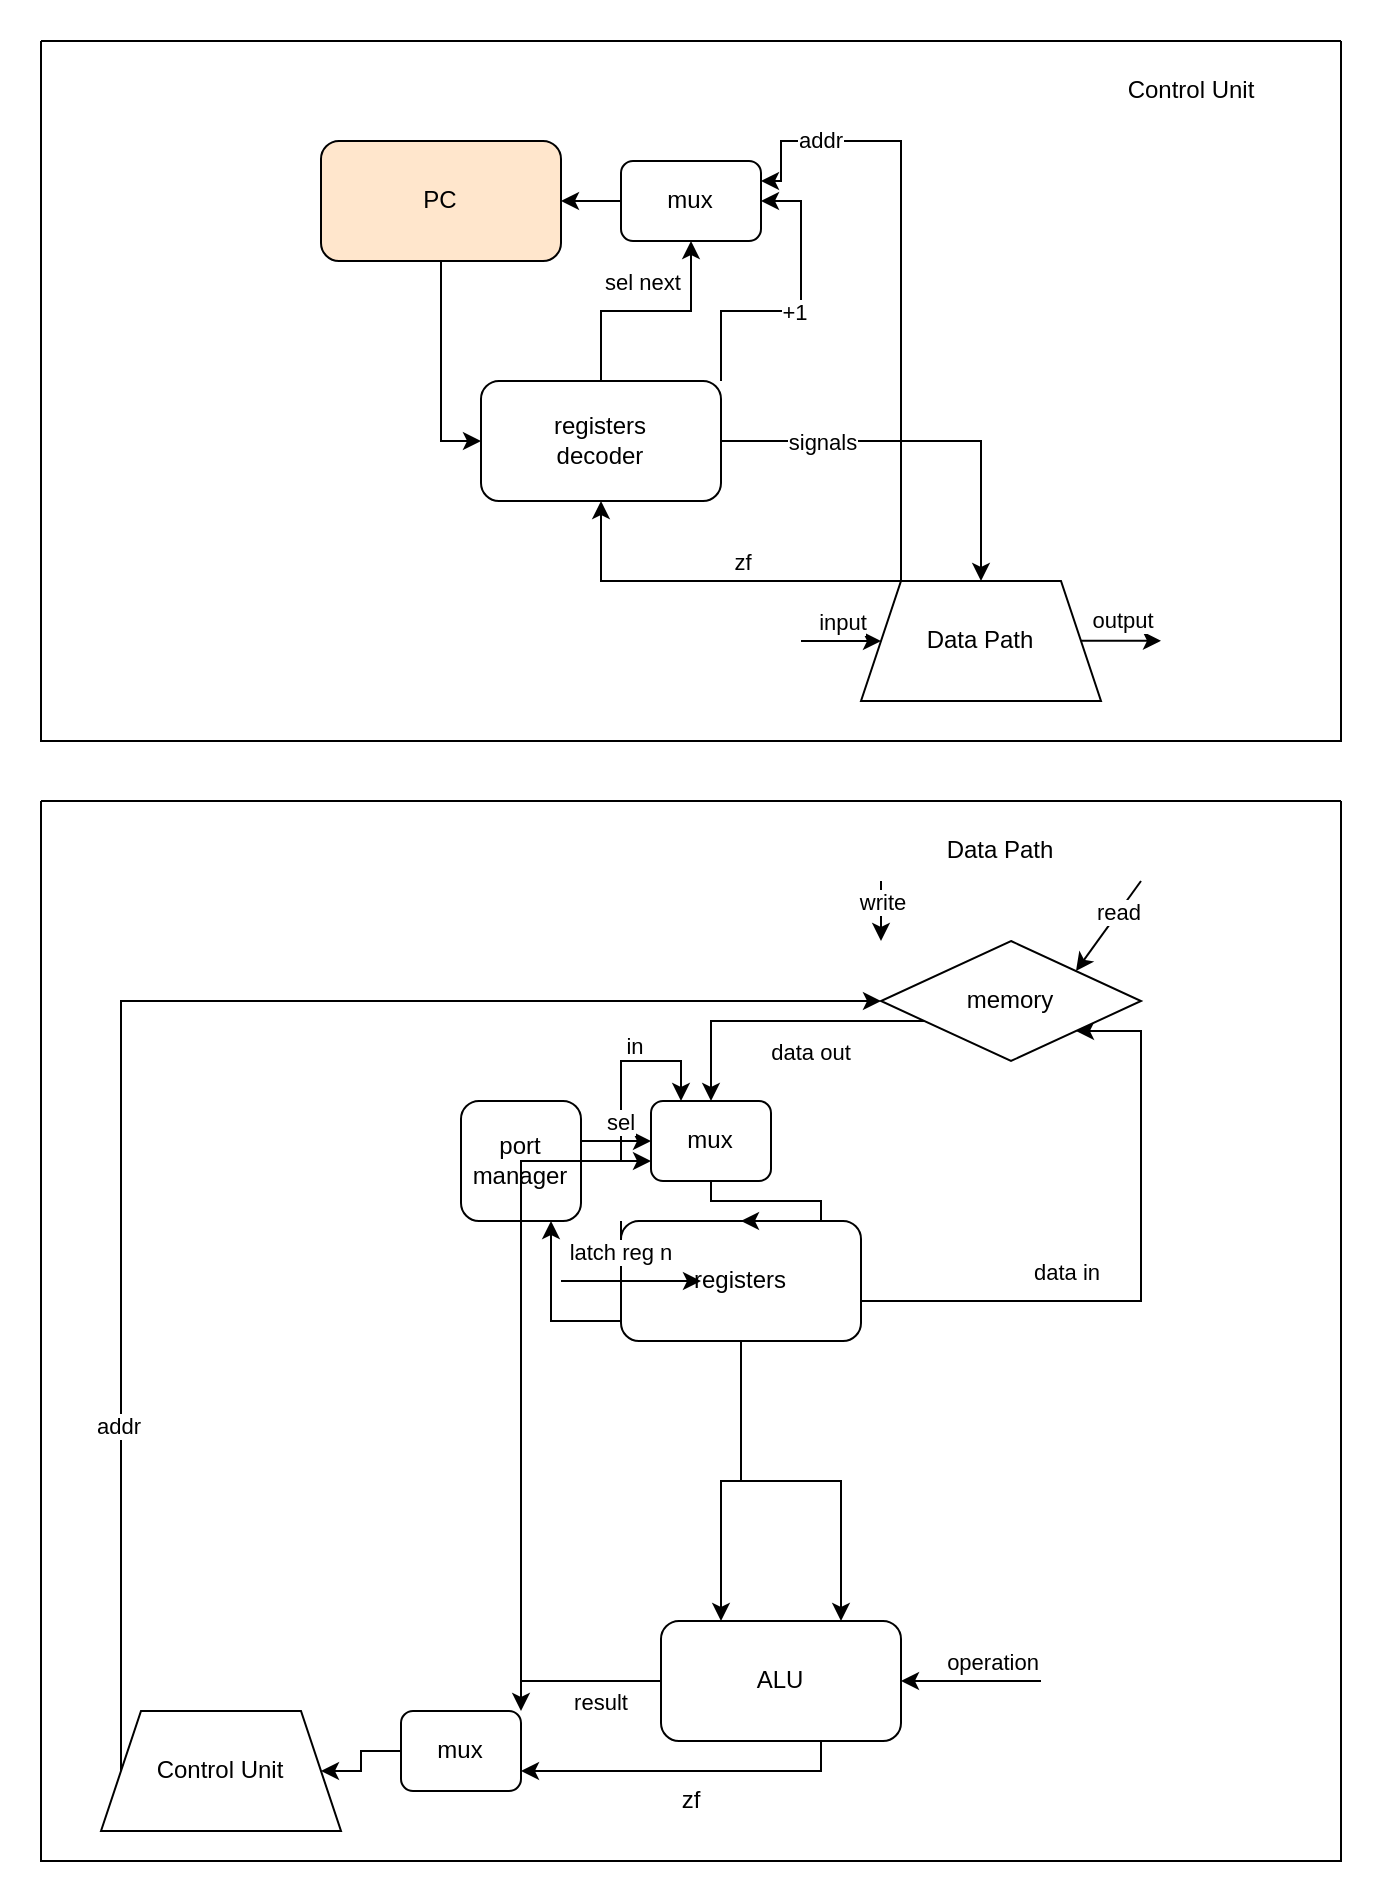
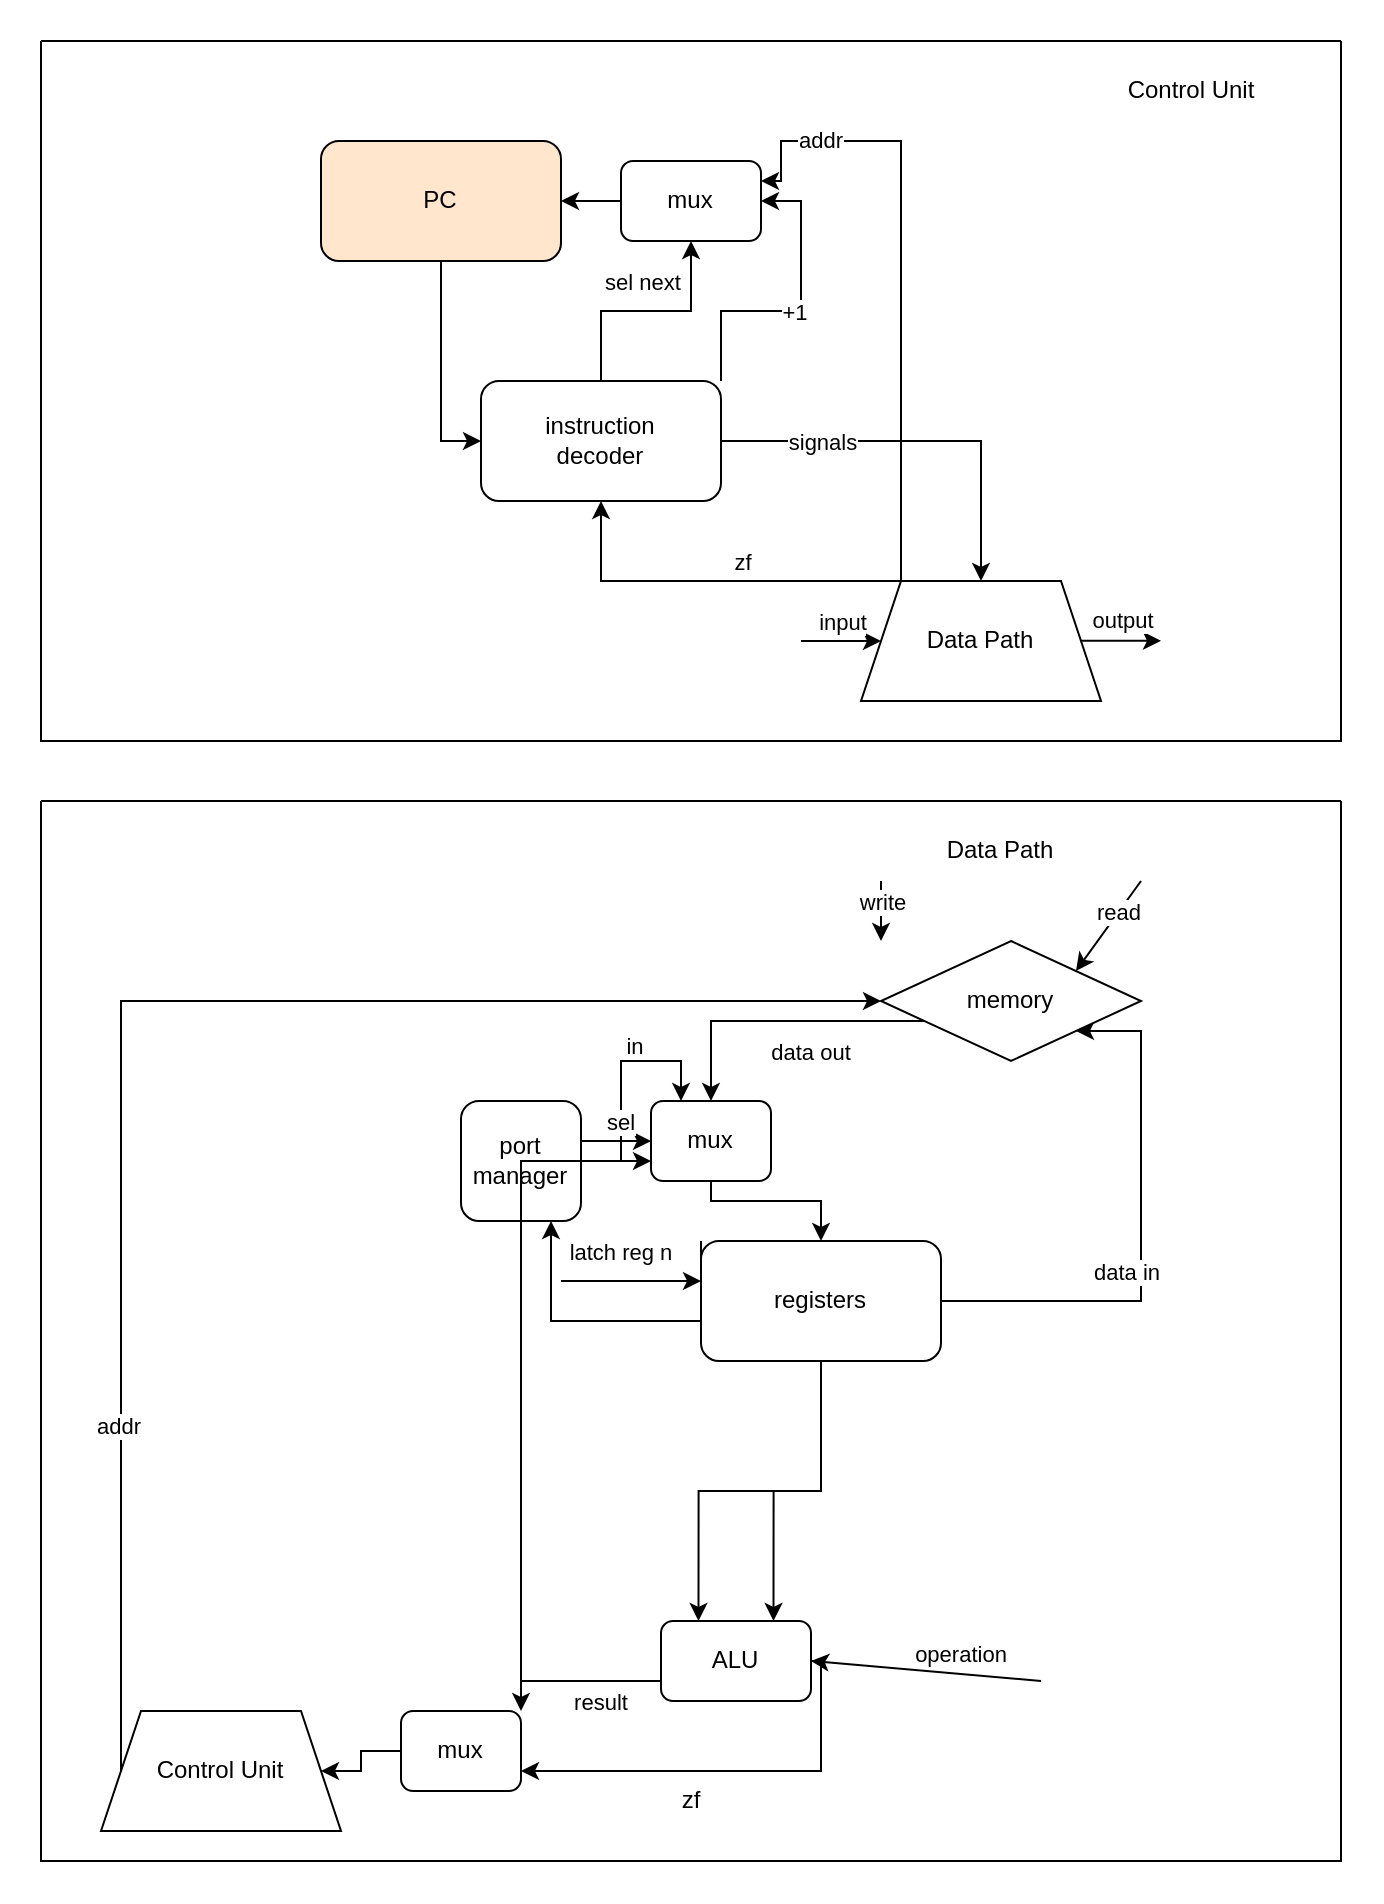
(601, 441) -> (601, 441)
(741, 1281) -> (821, 1301)
(781, 1681) -> (736, 1661)
